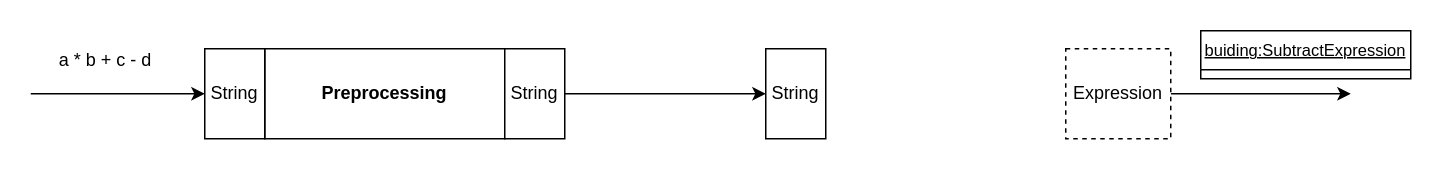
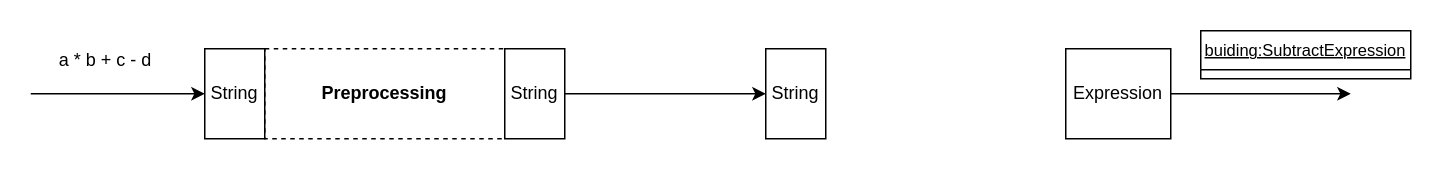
(385, 94) -> (385, 94)
(1118, 94) -> (1118, 94)
